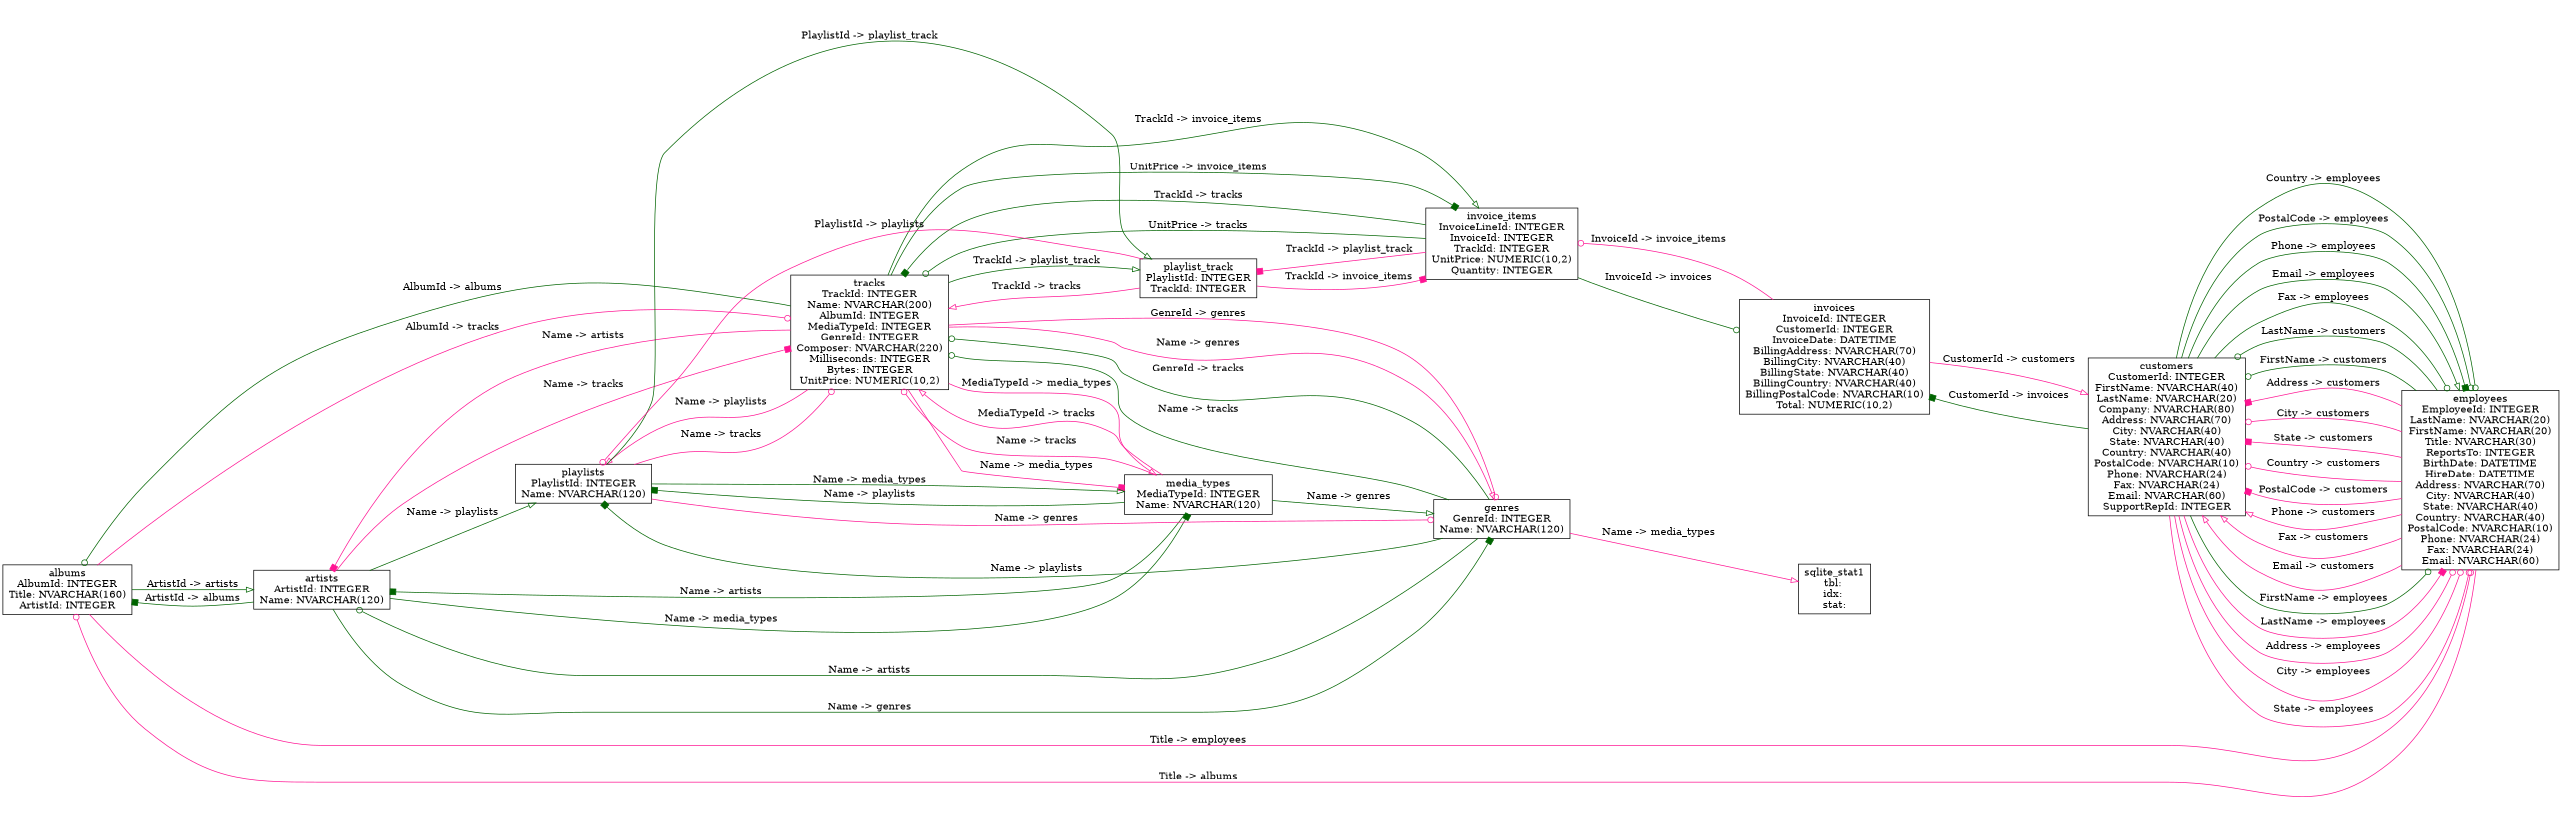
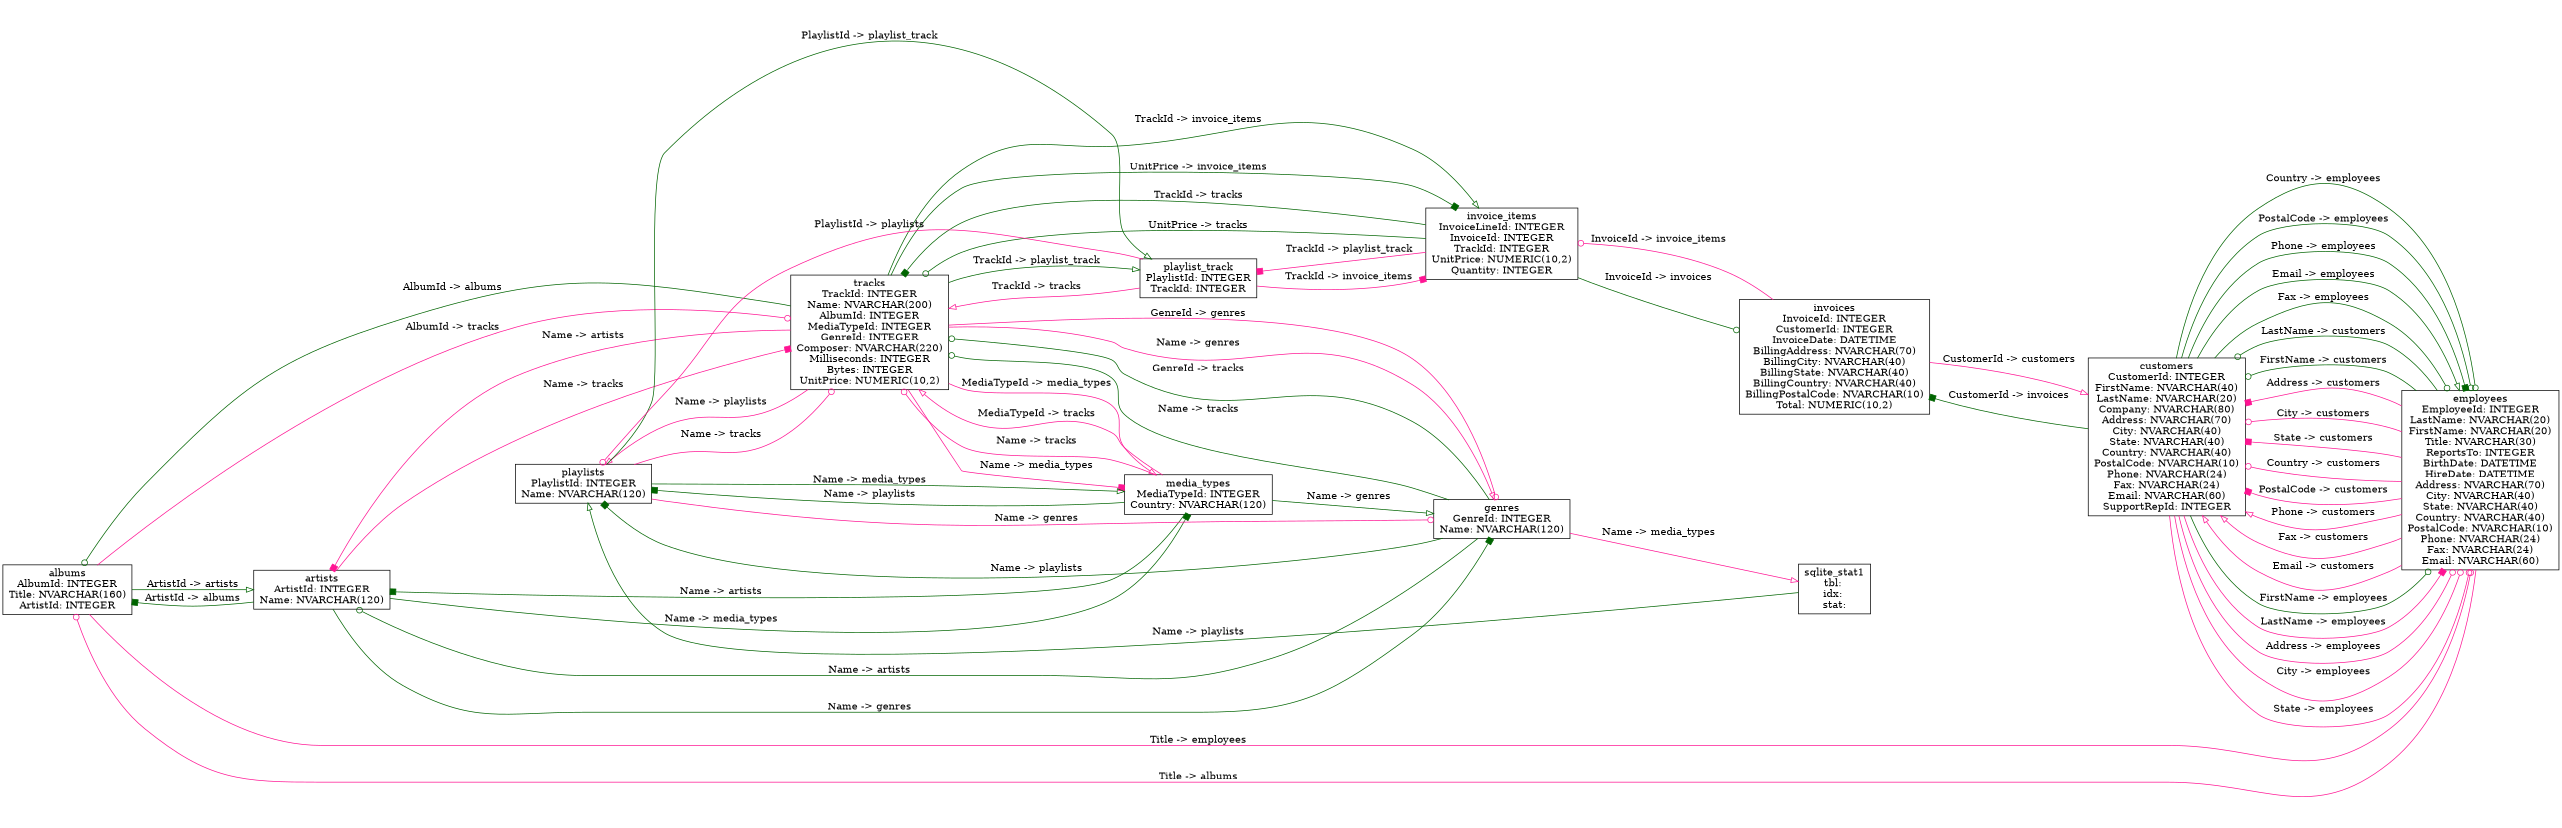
(1198, 495) -> (1198, 495)
(449, 538) -> (1158, 644)
